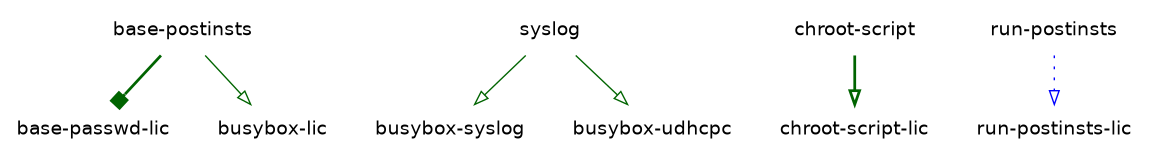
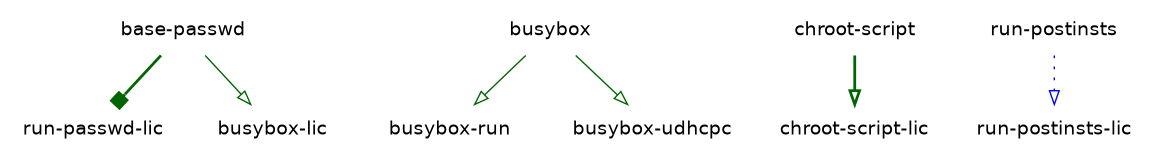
(183, 30) -> (183, 30)
(551, 30) -> (551, 30)
(94, 129) -> (94, 129)
(450, 129) -> (450, 129)
